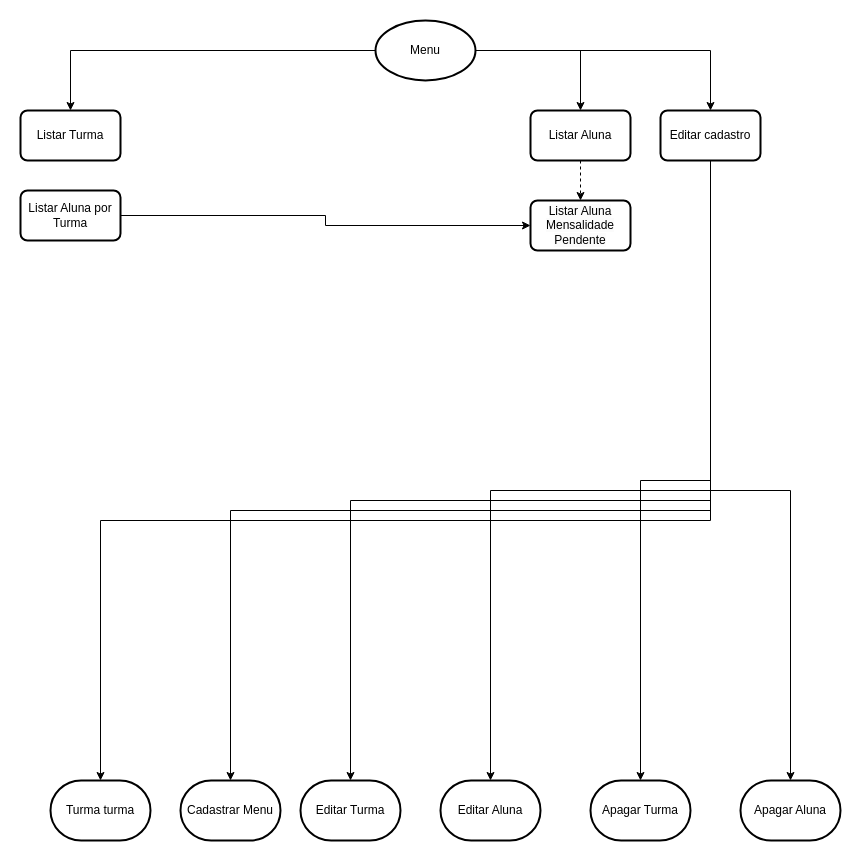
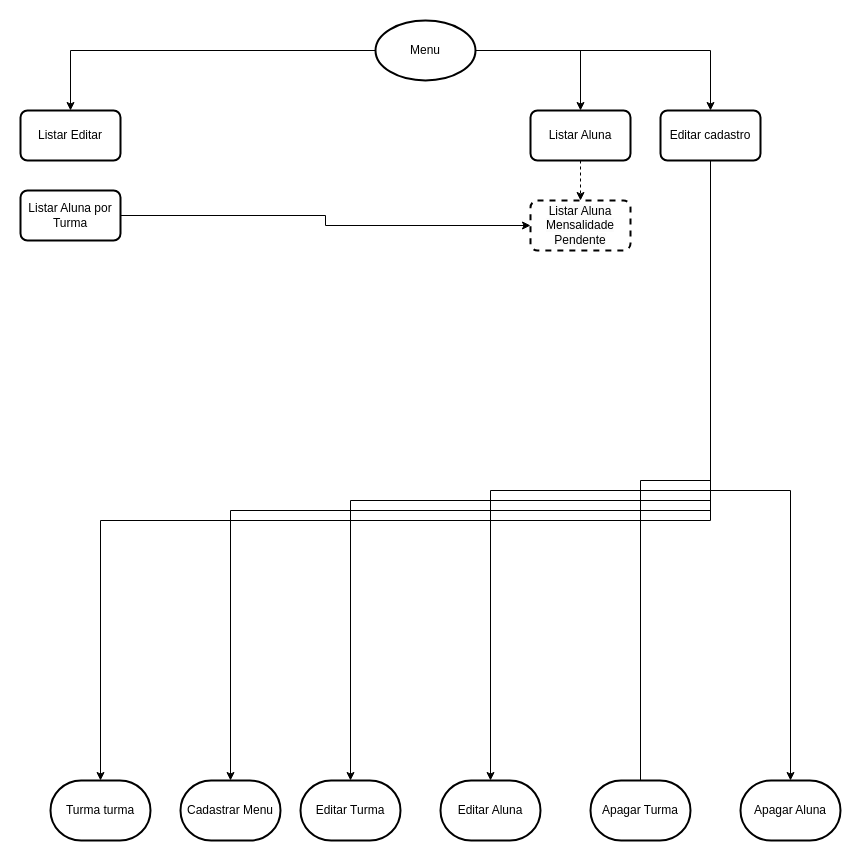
(71, 136) -> (71, 136)
(581, 226) -> (581, 226)
(641, 772) -> (641, 775)
